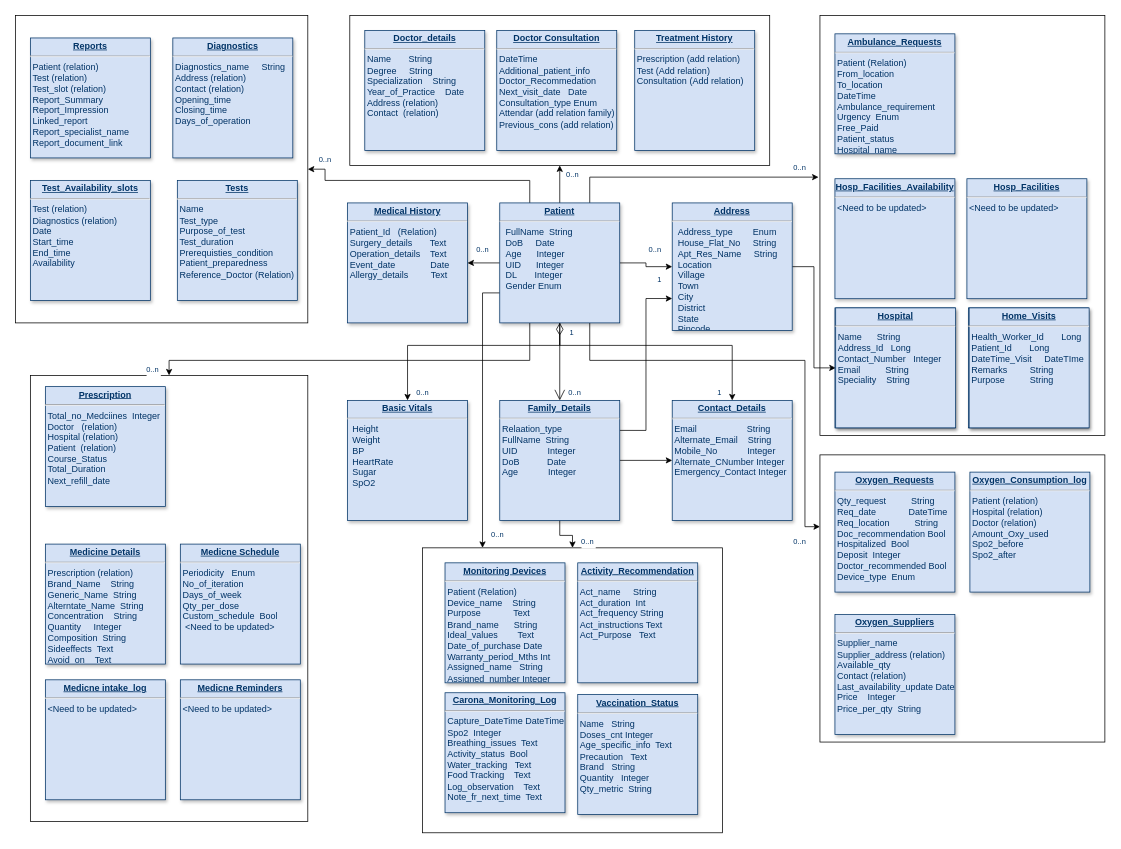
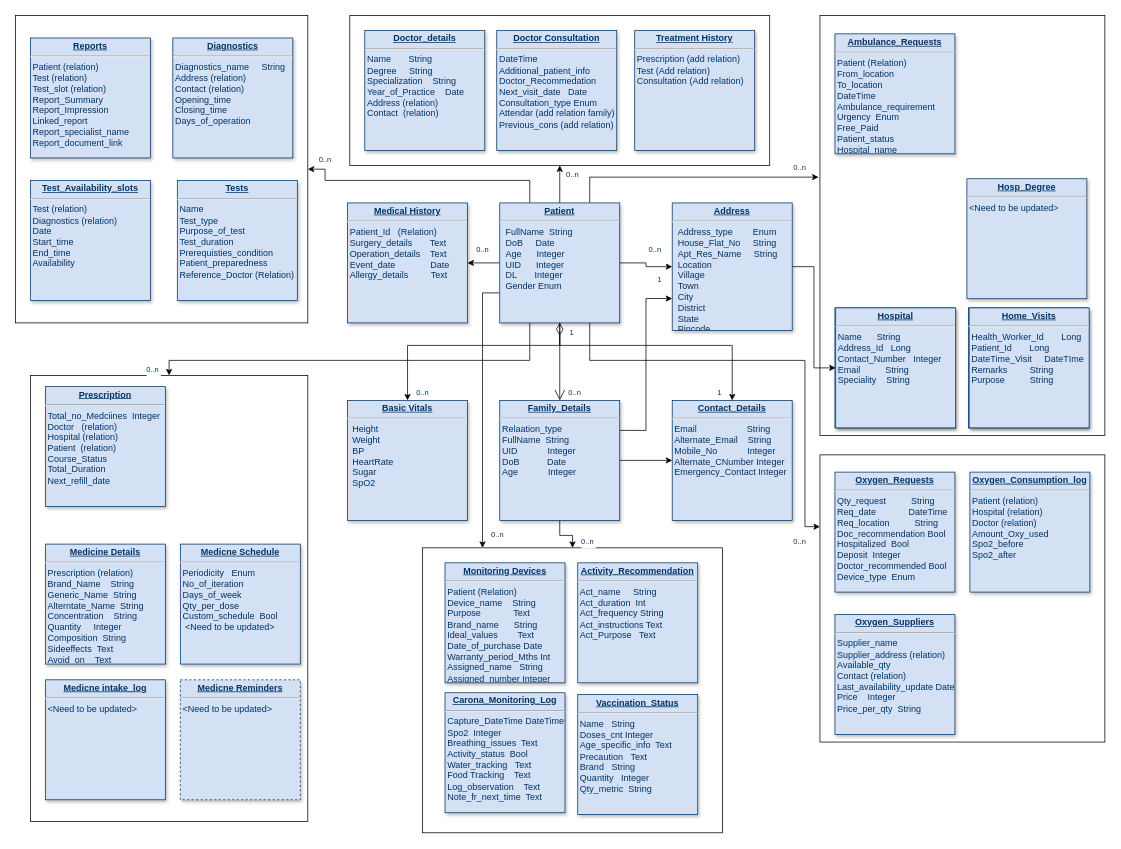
(1014, 190) -> (1014, 190)
(895, 239) -> none
(240, 740) -> (240, 740)
